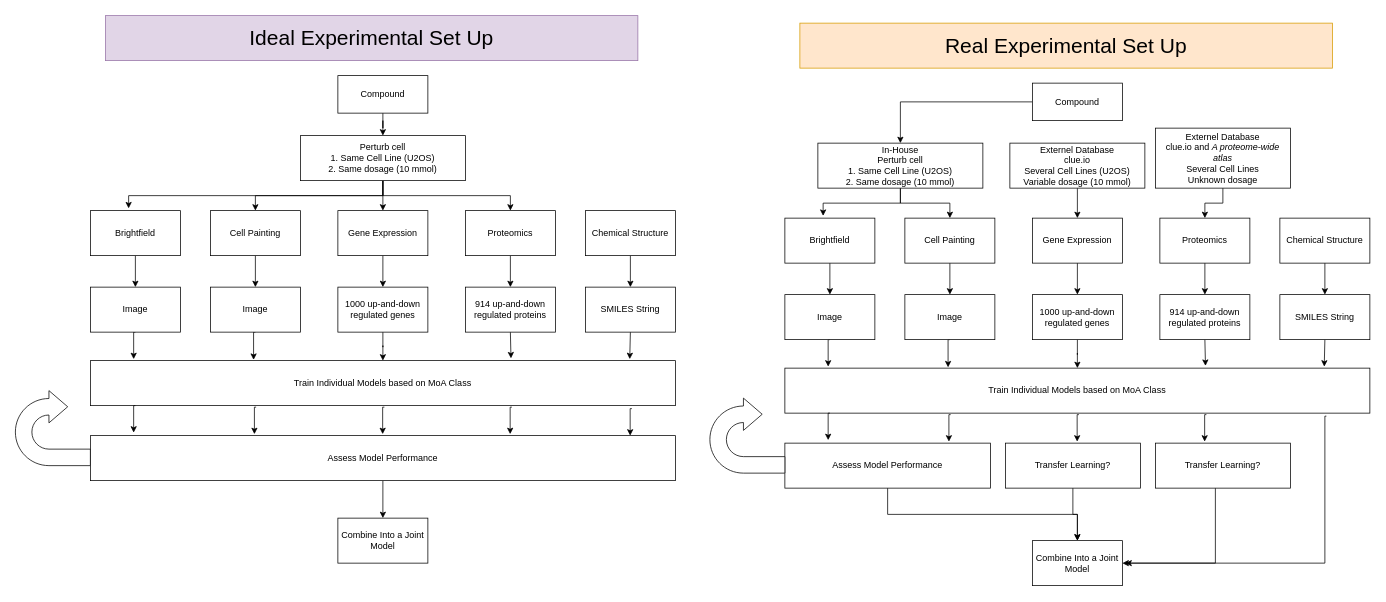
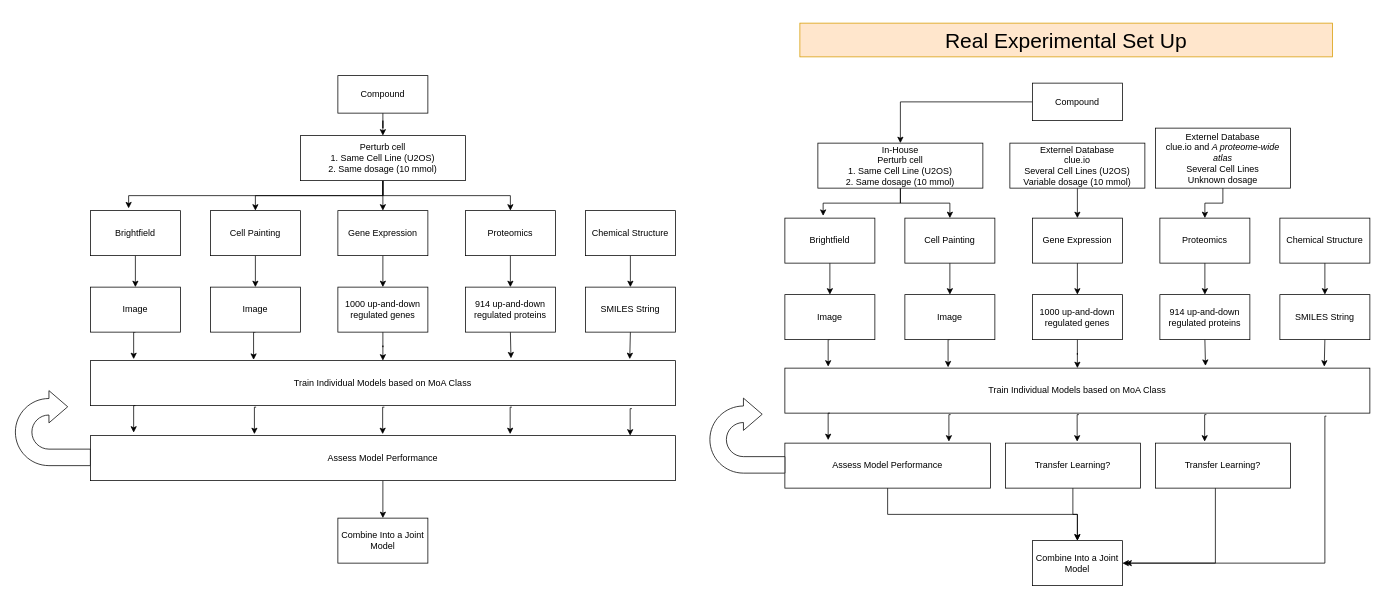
(372, 38) -> none
(1066, 45) -> (1066, 40)
